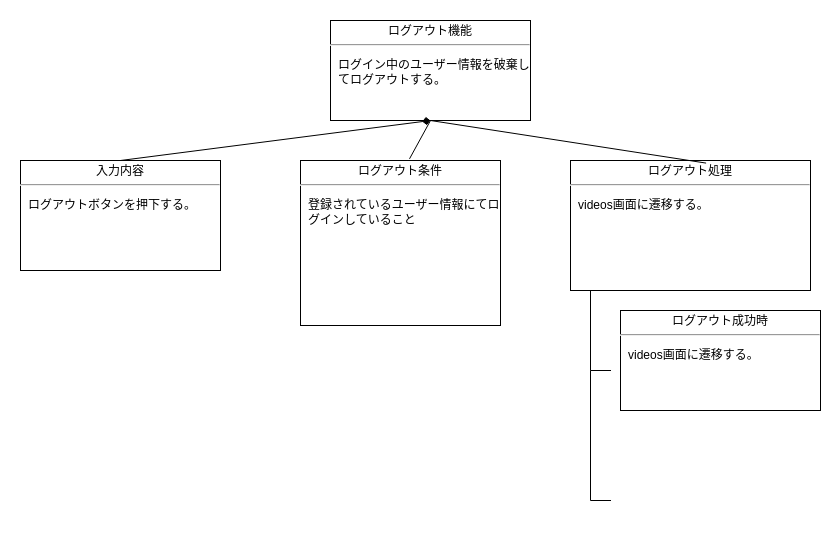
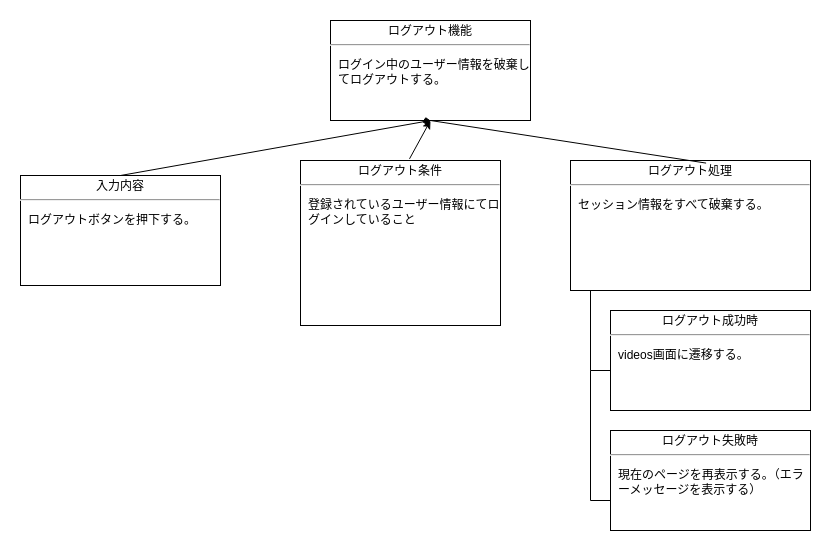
(428, 126) -> (426, 128)
(691, 161) -> (691, 161)
(121, 216) -> (121, 231)
(721, 361) -> (711, 361)
none -> (711, 481)
